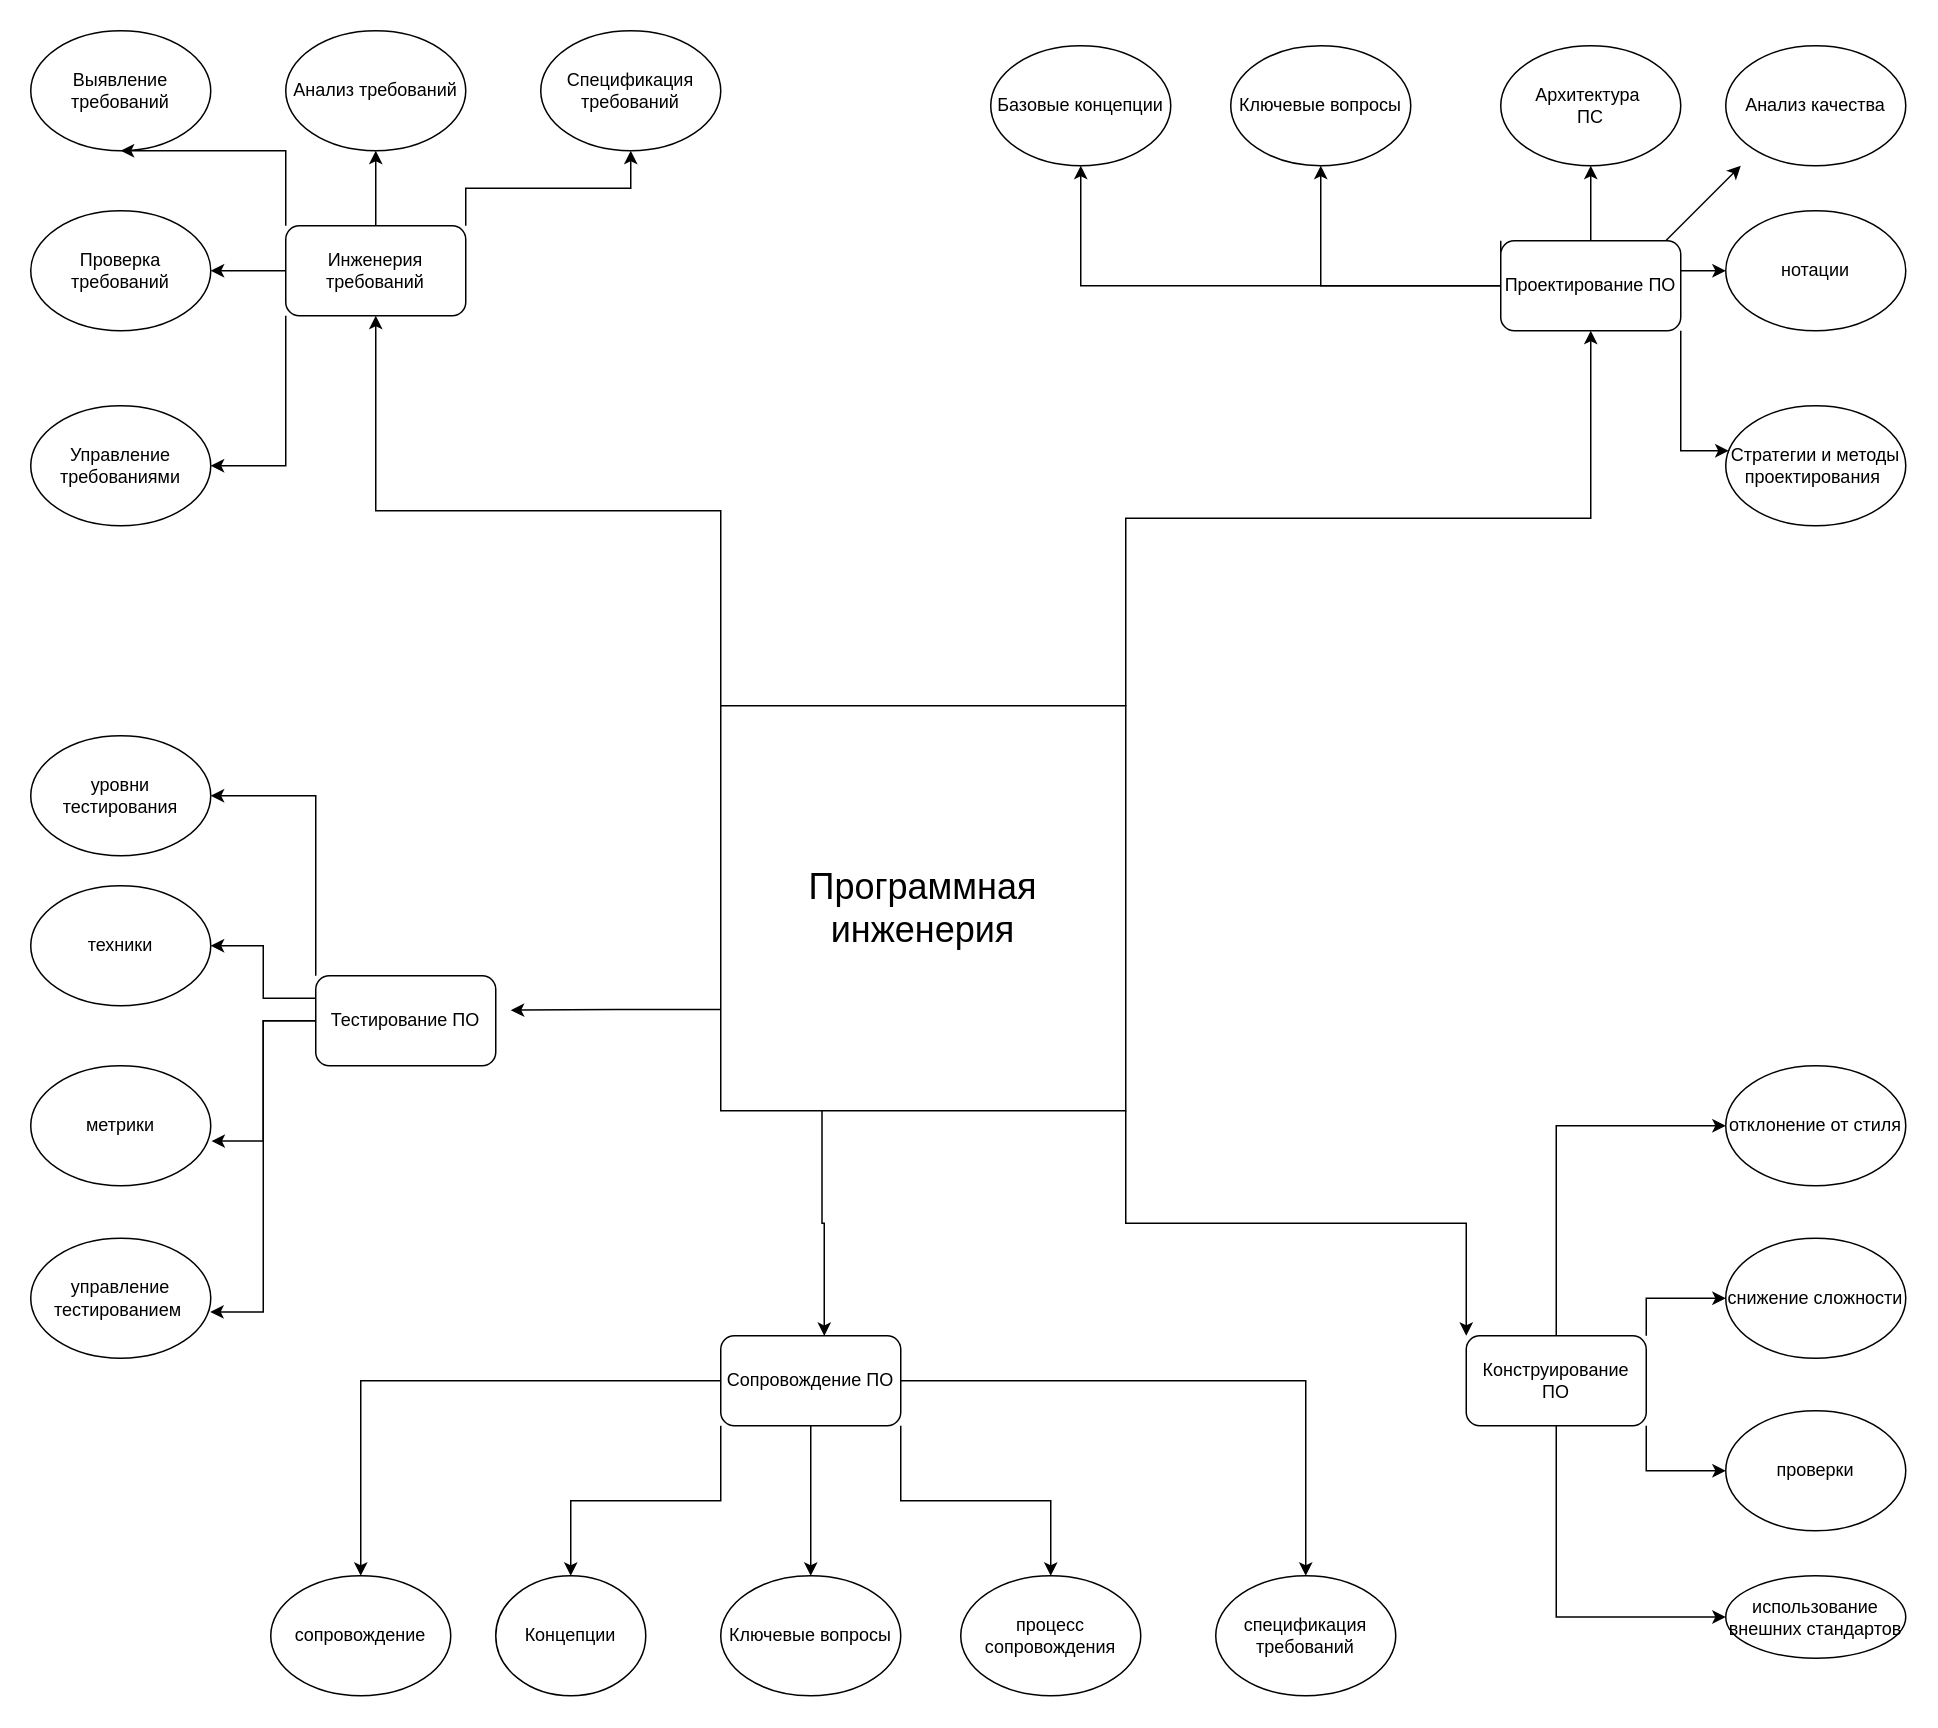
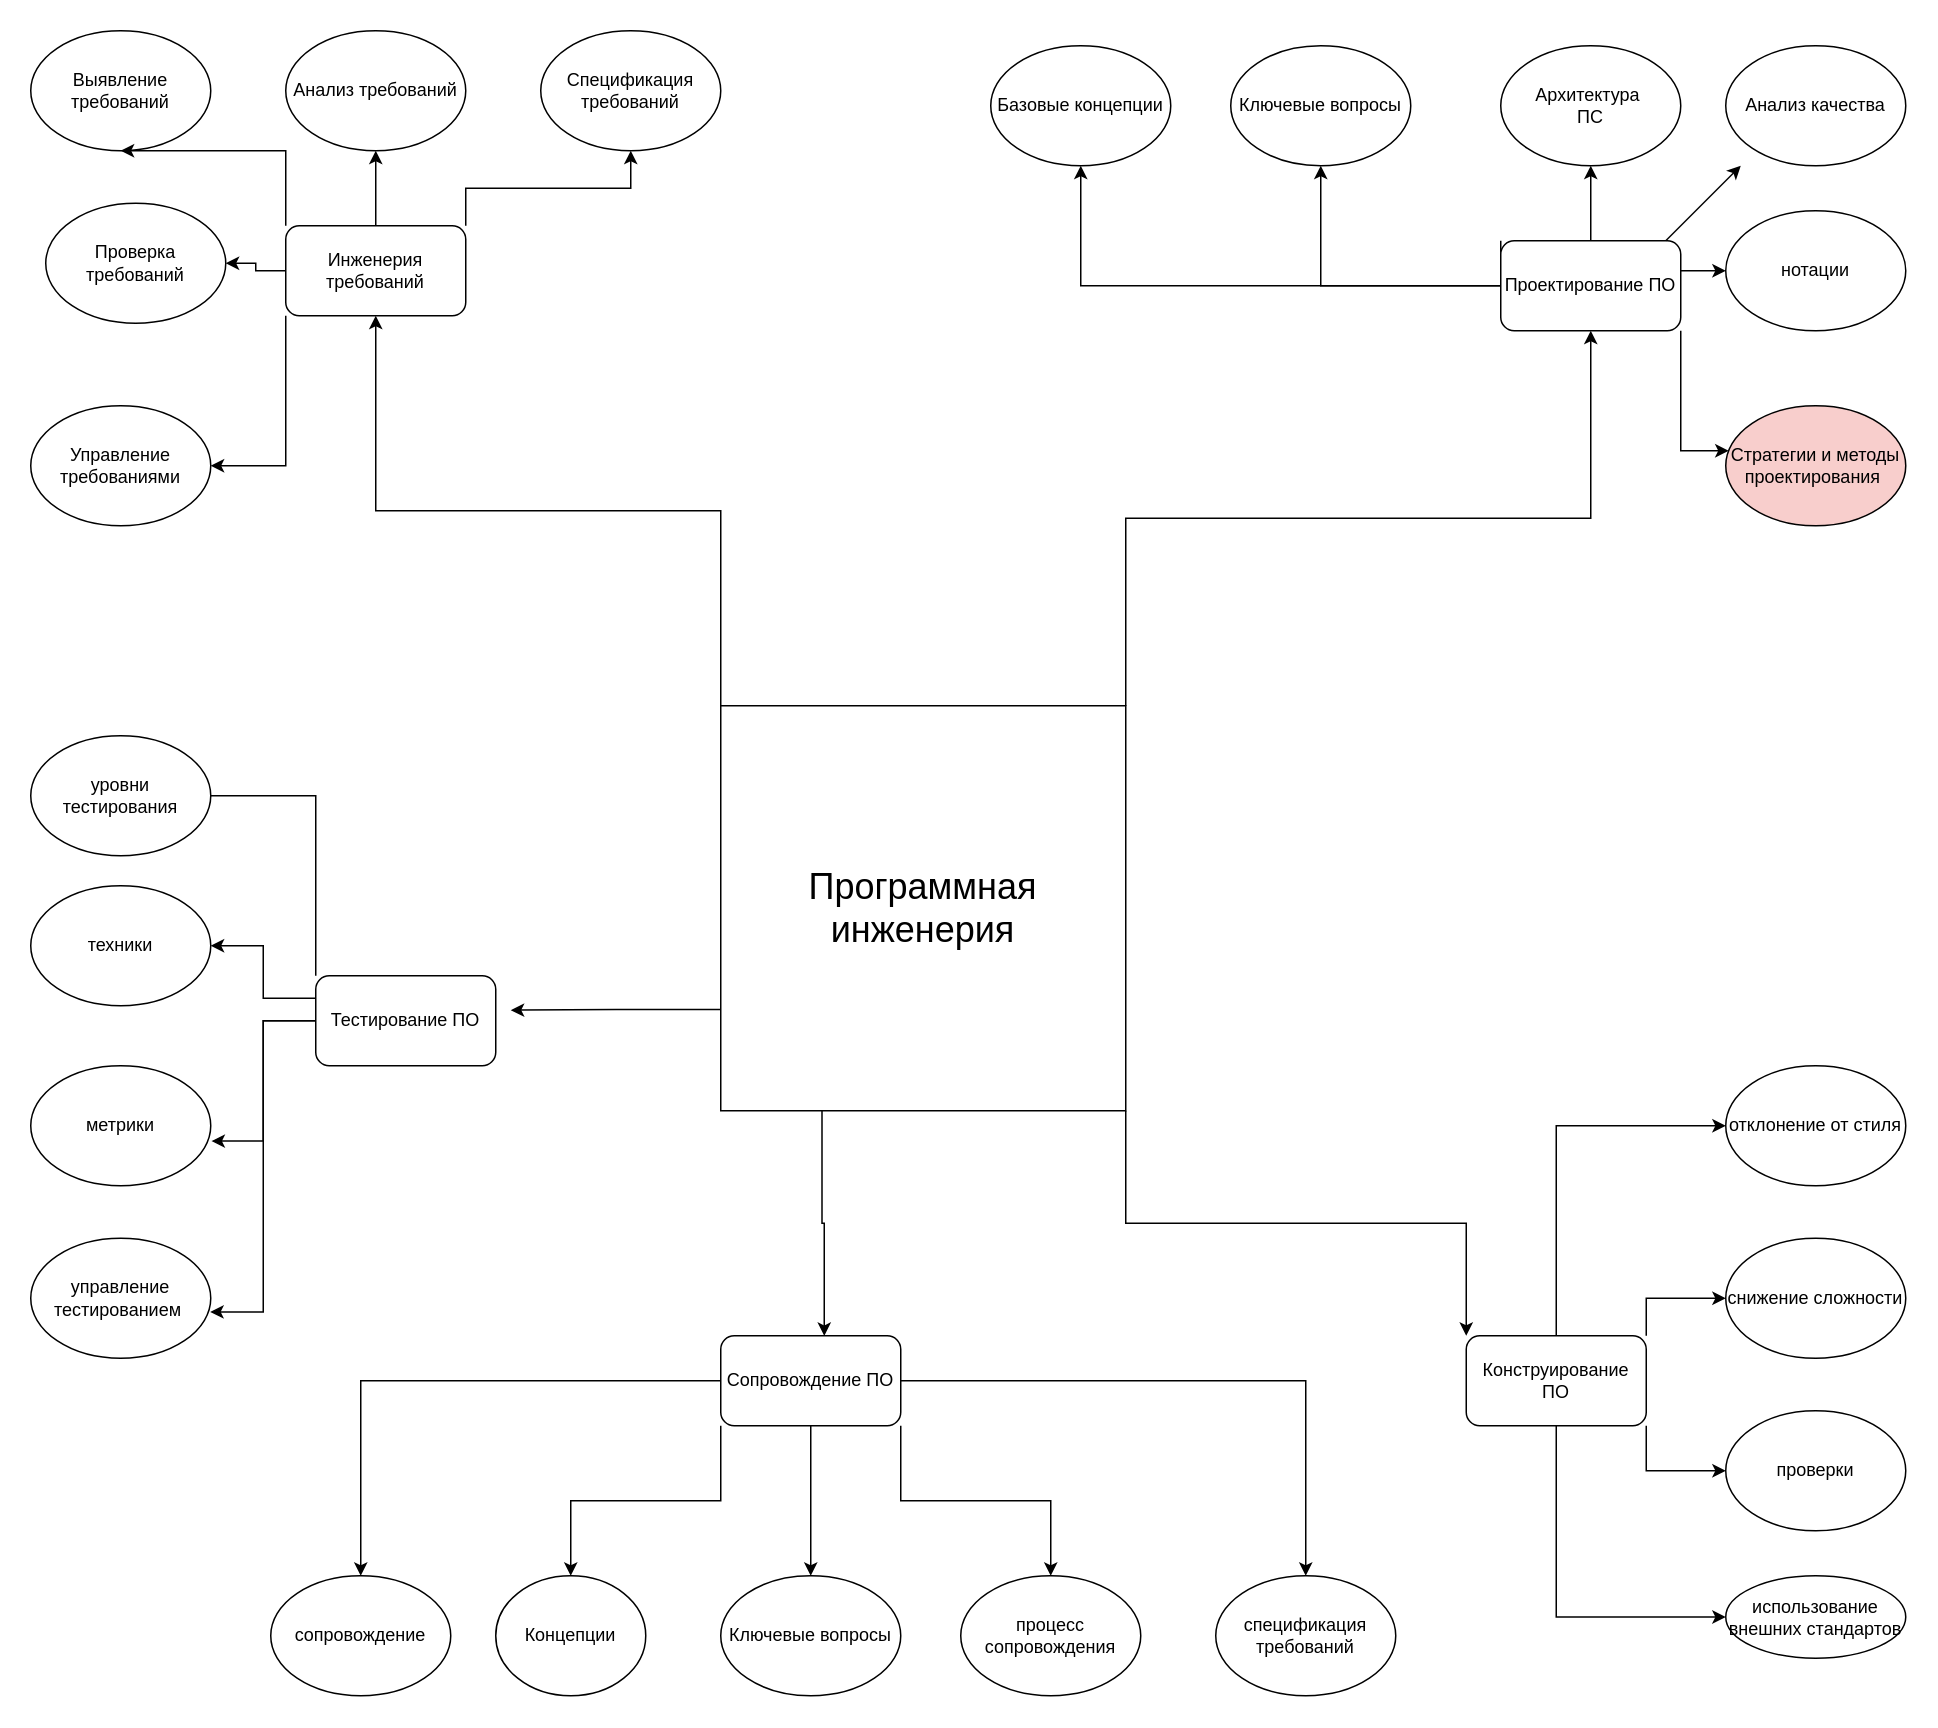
(121, 271) -> (136, 263)
(1816, 466) -> (1816, 466)
(222, 796) -> (217, 796)
